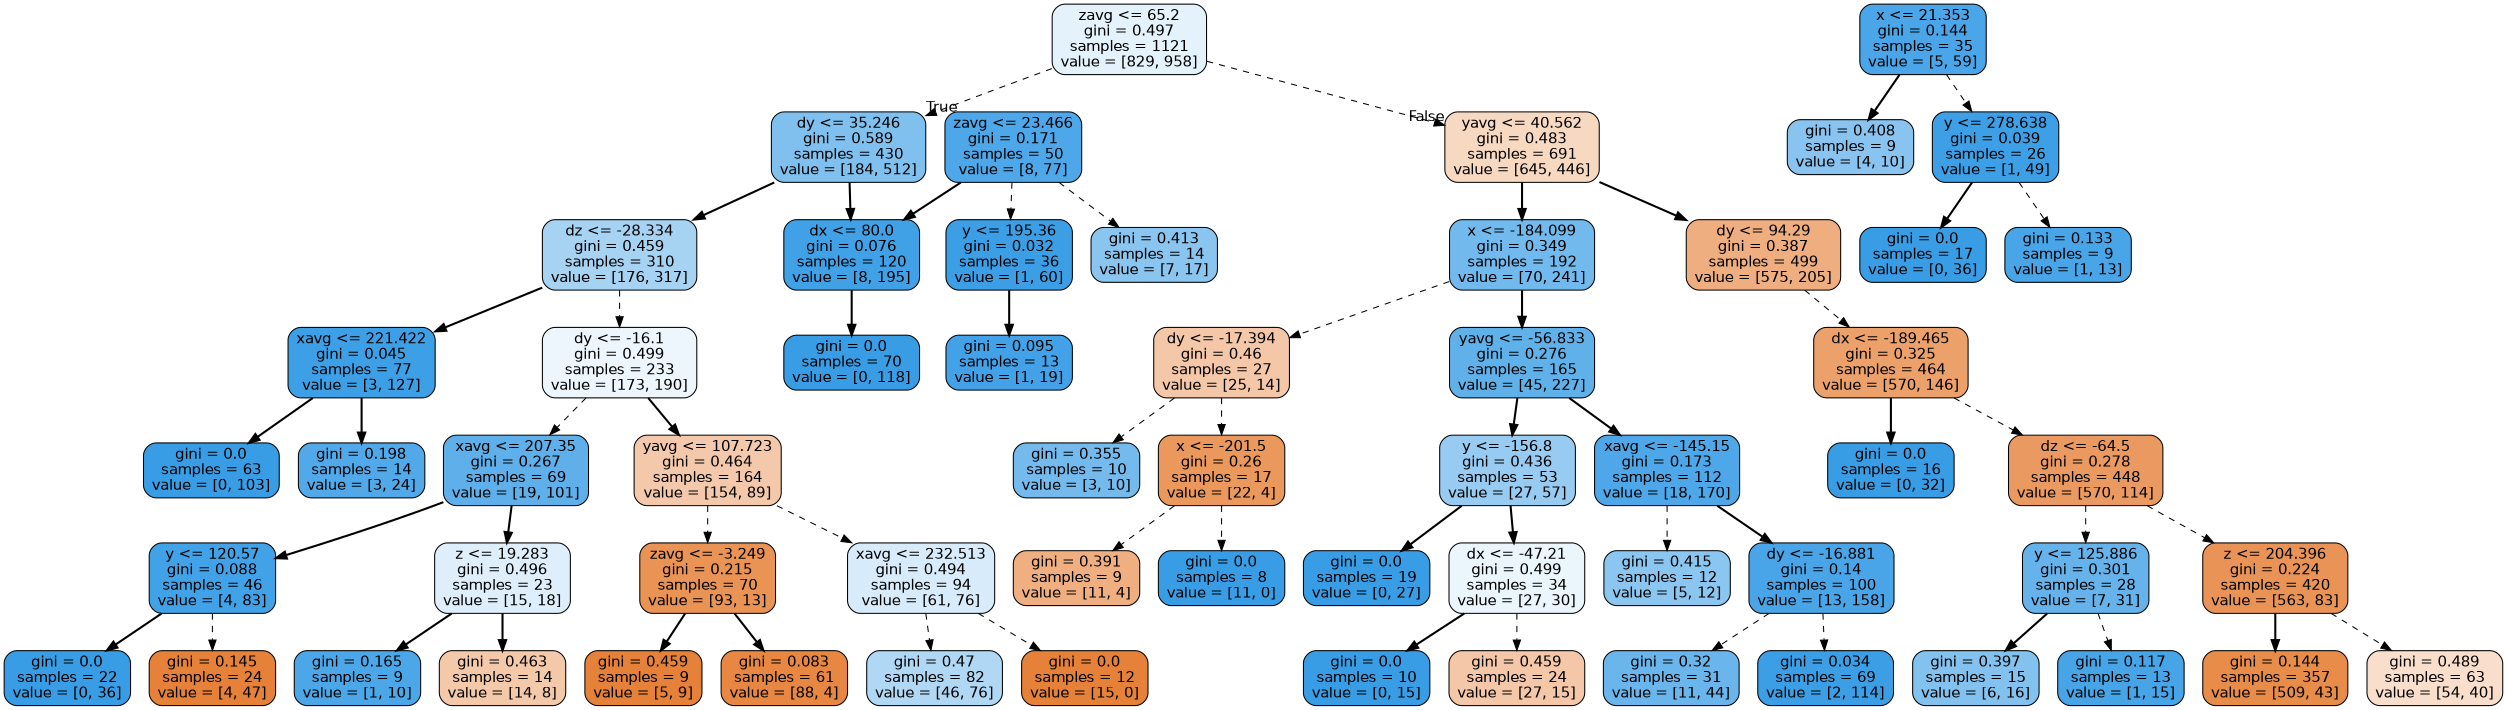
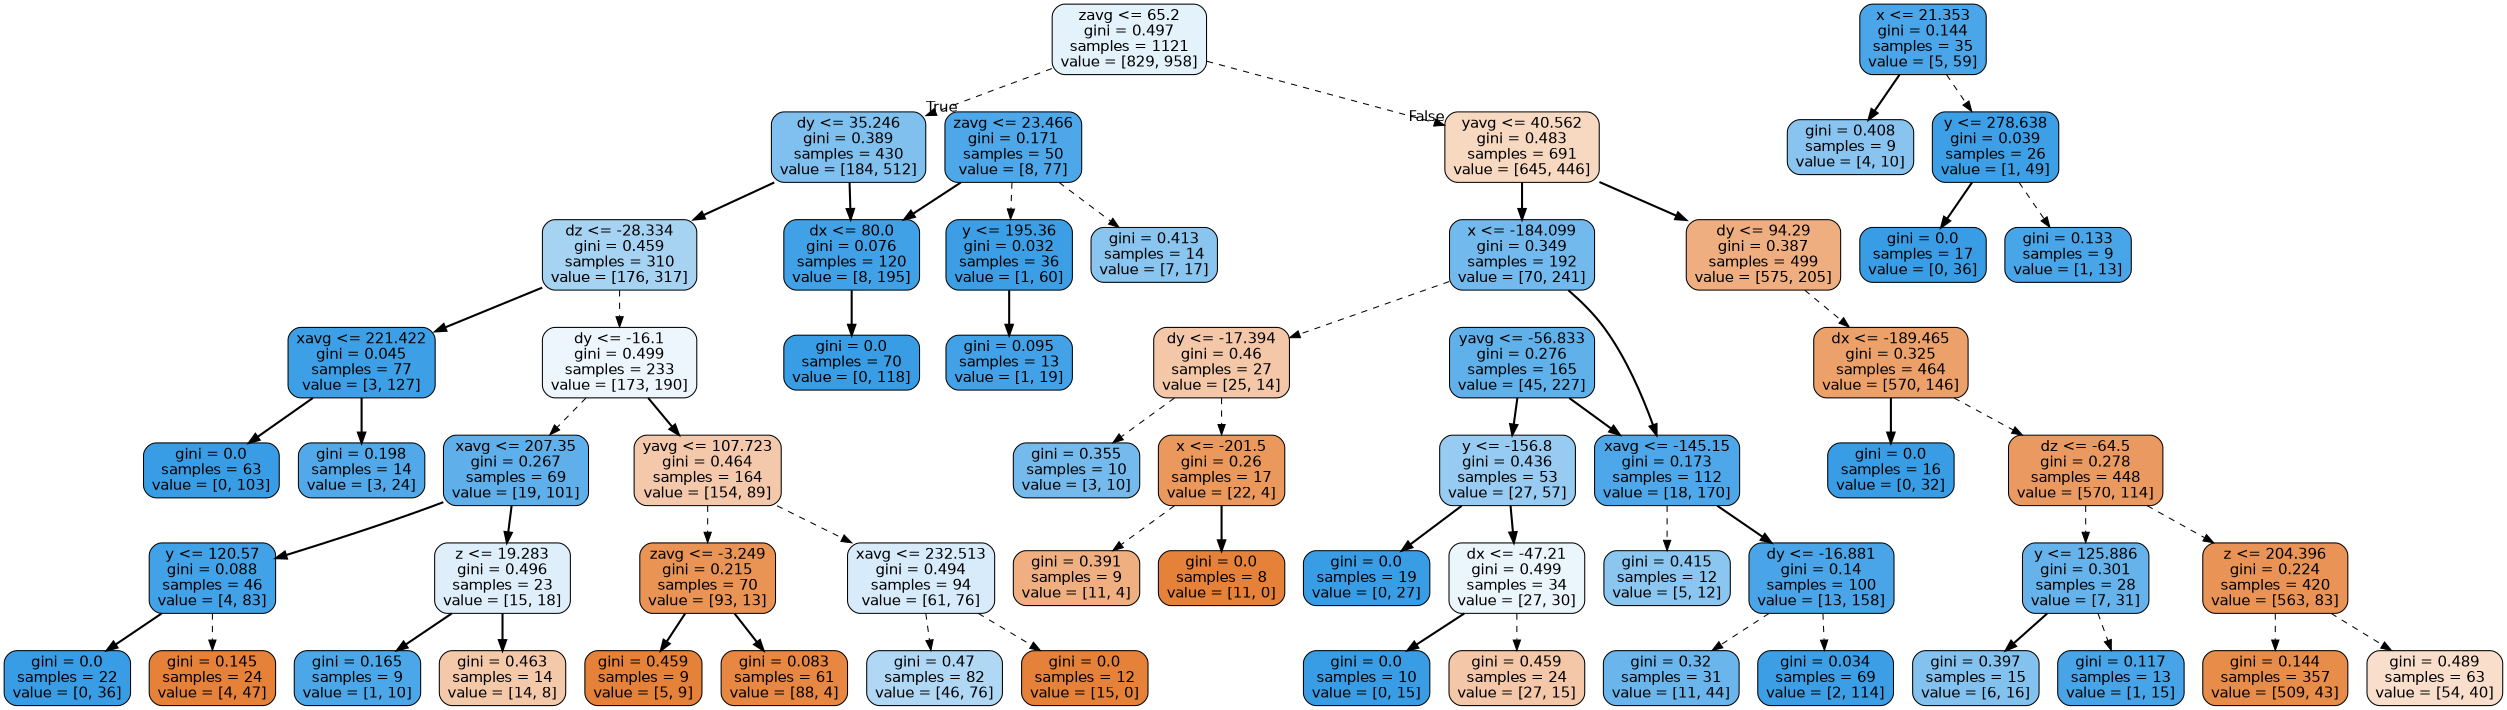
(849, 147) -> (849, 147)
(1522, 303) -> (1620, 352)
(1222, 523) -> (1222, 523)
(1222, 578) -> (1222, 578)
(2275, 627) -> (2275, 627)
